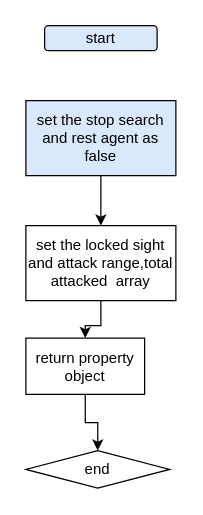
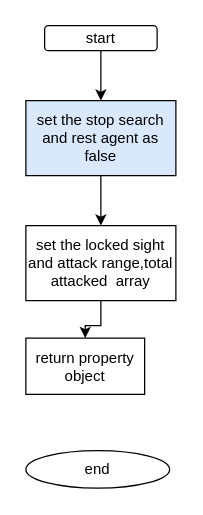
(101, 38) -> (101, 38)
none -> (101, 72)
(87, 423) -> none
(98, 469) -> (98, 469)
